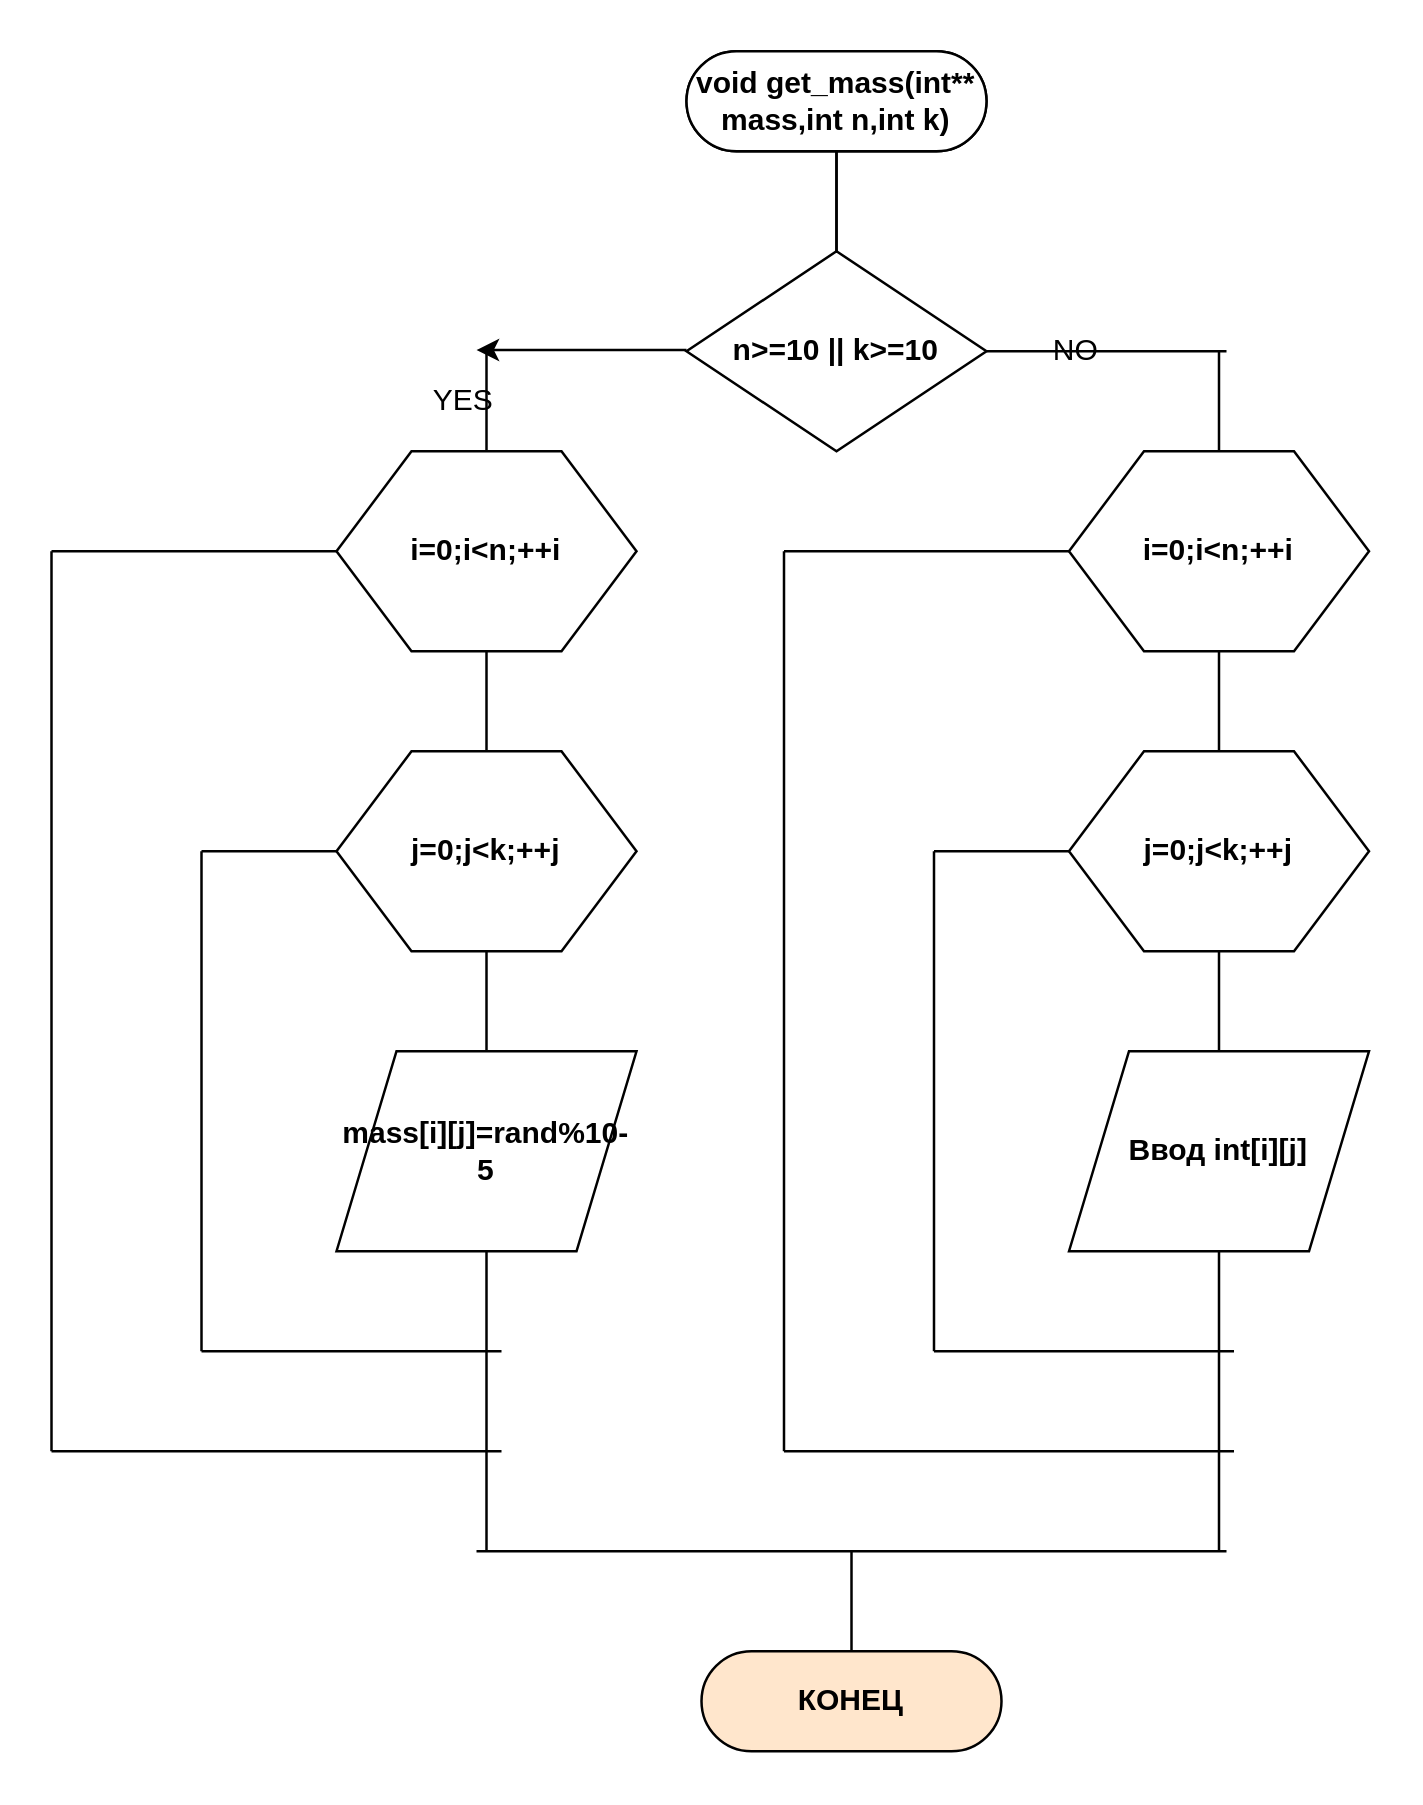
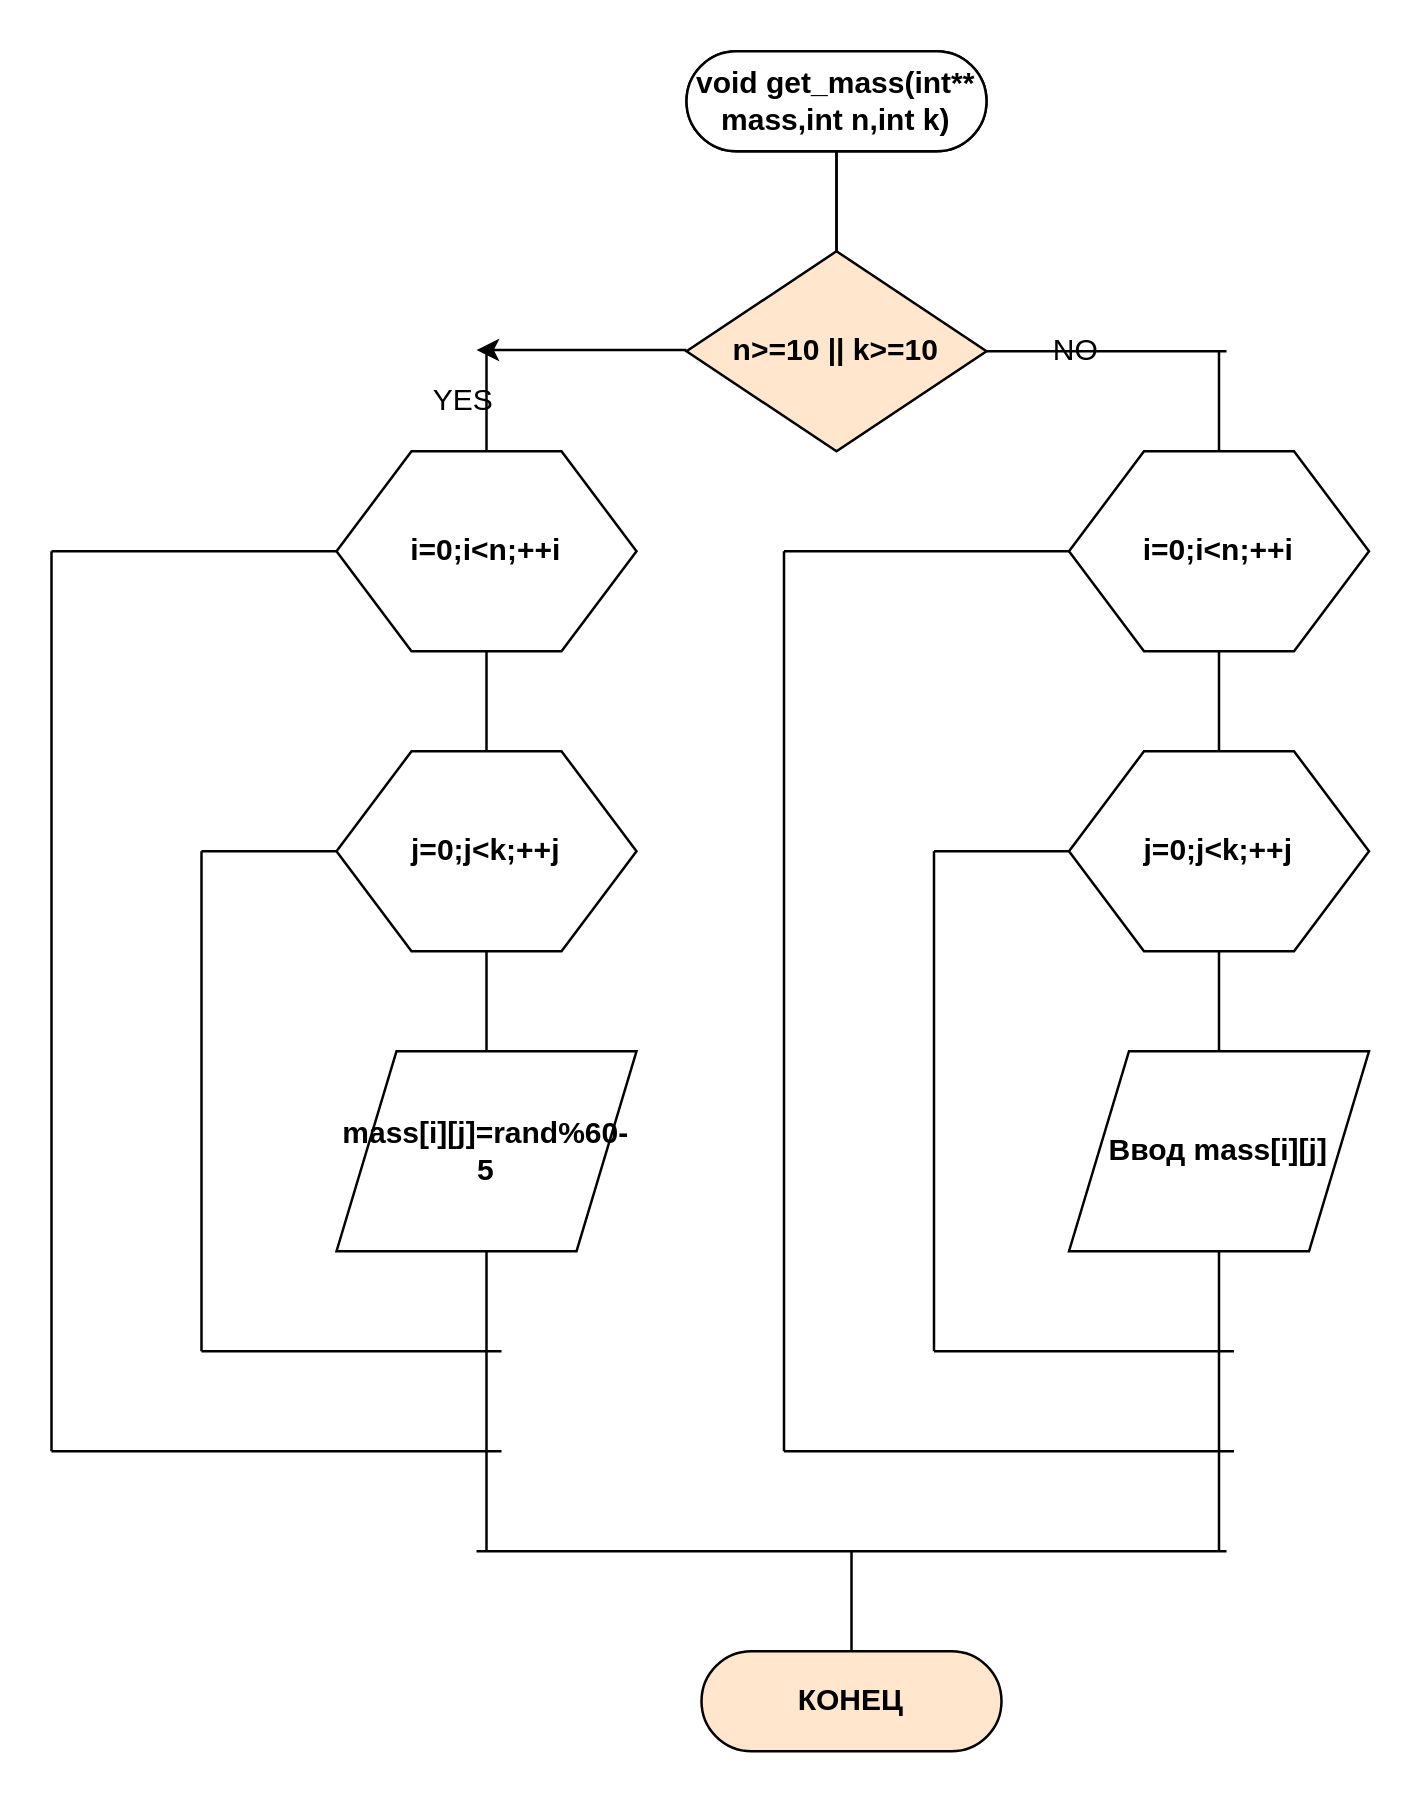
(836, 351) -> (836, 351)
(486, 1151) -> (486, 1151)
(1219, 1151) -> (1219, 1151)
